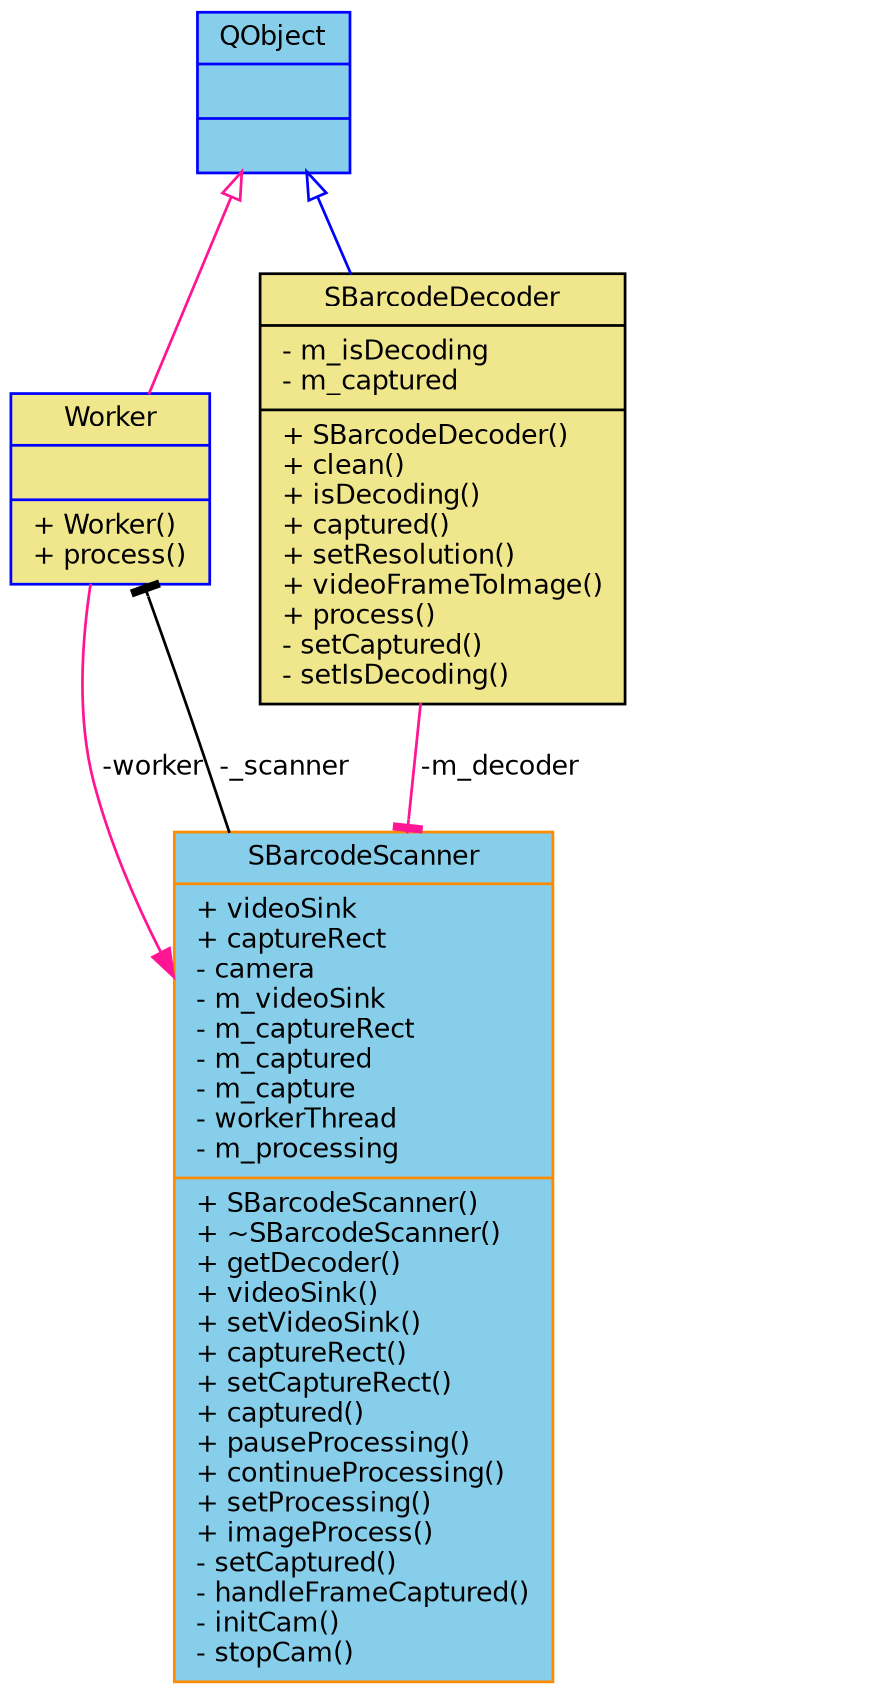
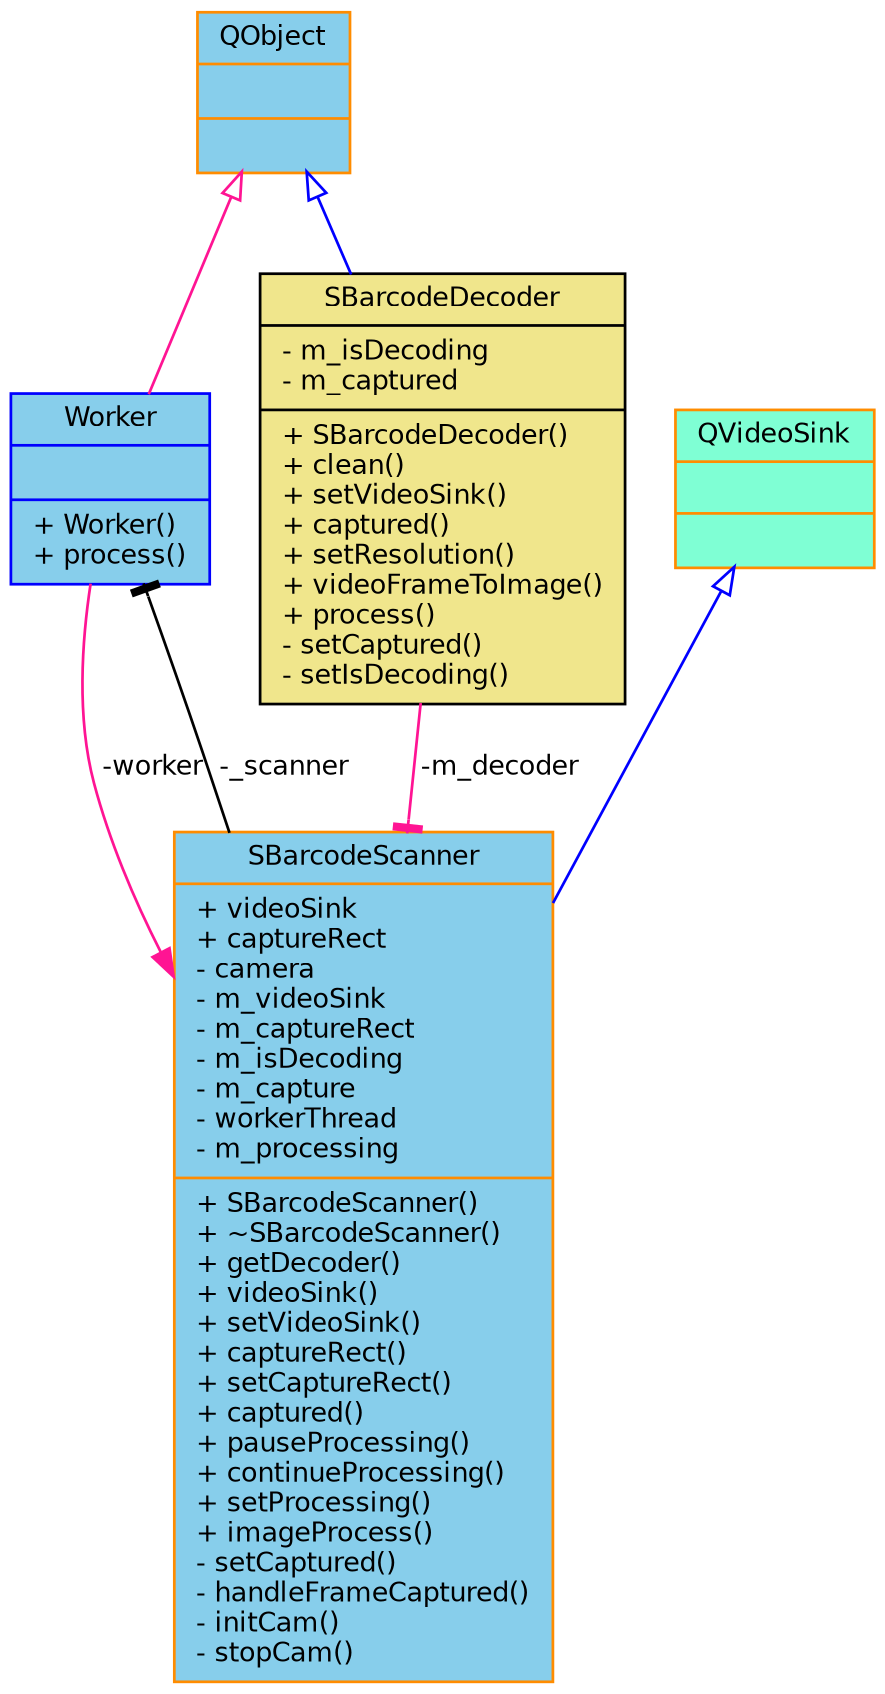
(274, 93) -> (274, 93)
(110, 489) -> (110, 489)
none -> (775, 489)
(381, 496) -> (395, 496)
(285, 1059) -> (300, 1059)
